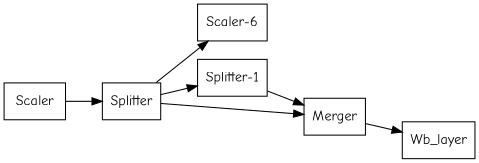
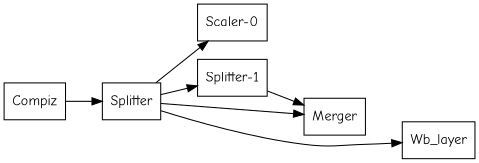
(232, 23) -> (232, 23)
(35, 101) -> (35, 101)
(379, 127) -> (275, 140)
